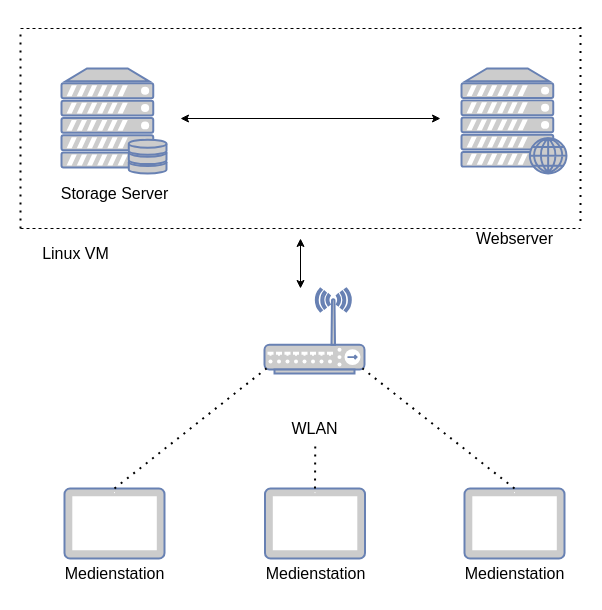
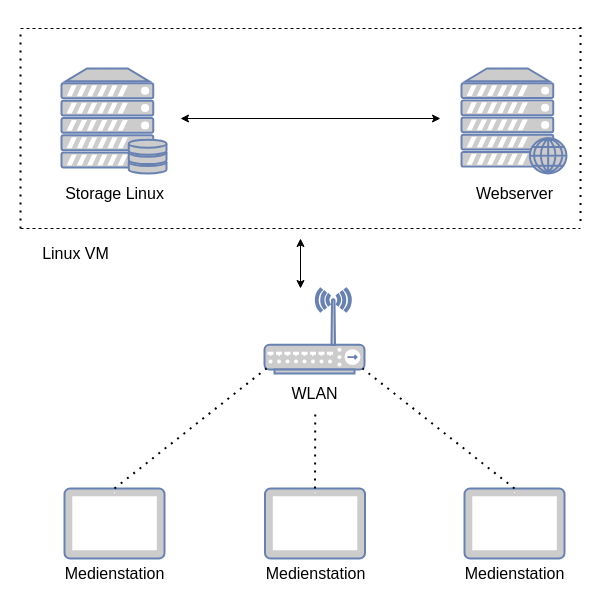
(115, 194) -> (115, 194)
(514, 239) -> (514, 194)
(315, 429) -> (315, 394)
